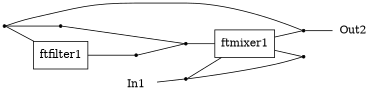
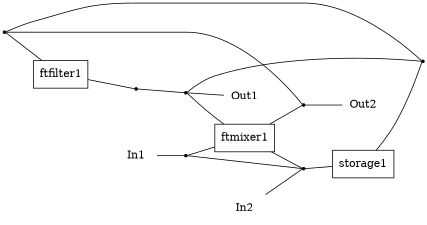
none -> (245, 97)
none -> (363, 164)
none -> (245, 209)
